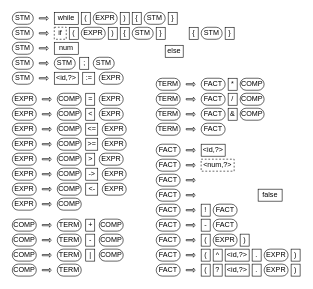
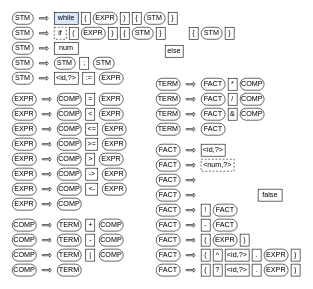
(66, 18) -> (66, 18)
